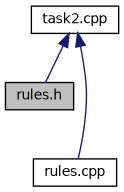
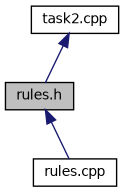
(86, 103) -> (60, 141)
